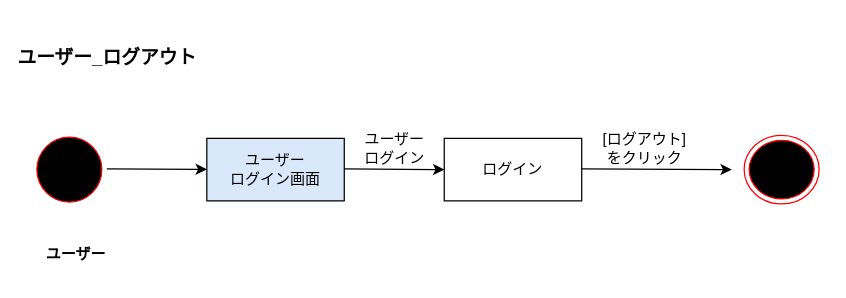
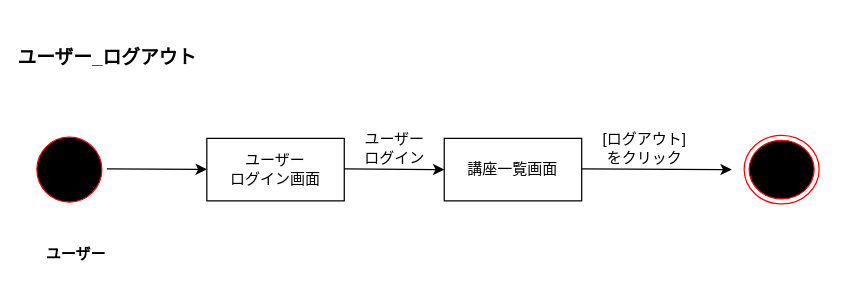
(276, 169) -> (276, 169)
(513, 169) -> (513, 169)
